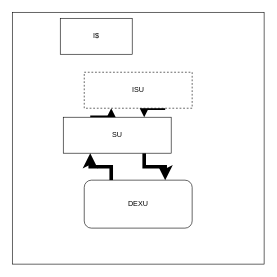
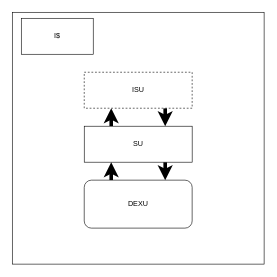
(96, 36) -> (57, 36)
(117, 135) -> (138, 144)
